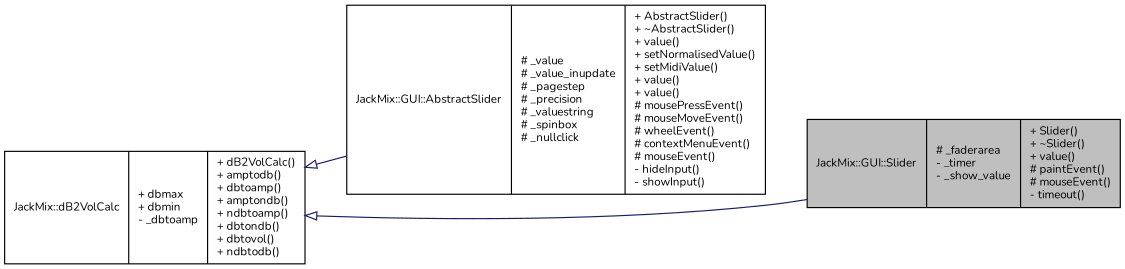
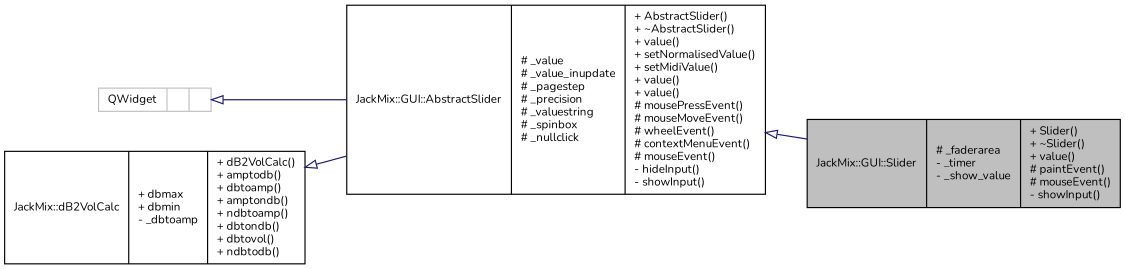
none -> (155, 100)
(1058, 195) -> (1065, 195)
(562, 217) -> (792, 137)
